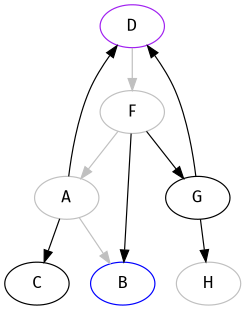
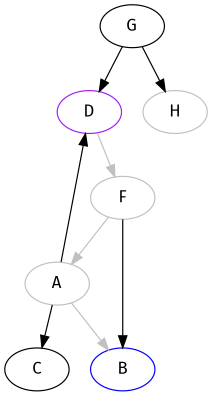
(161, 150) -> none
